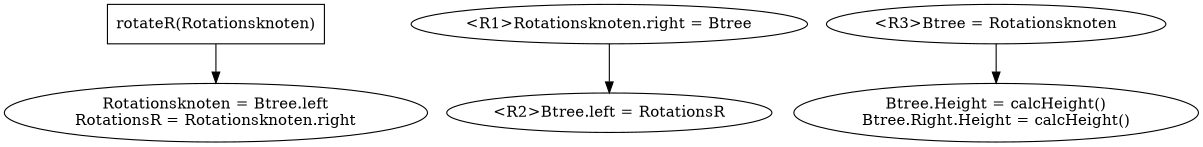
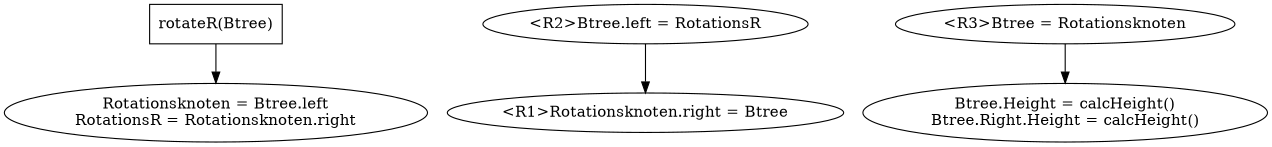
(216, 24) -> (216, 24)
(609, 63) -> (645, 63)
